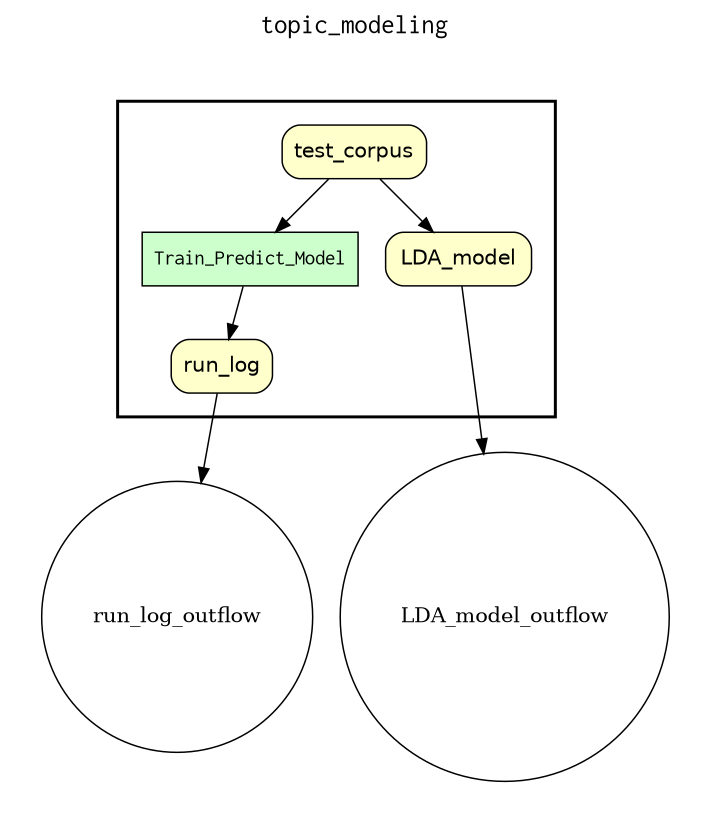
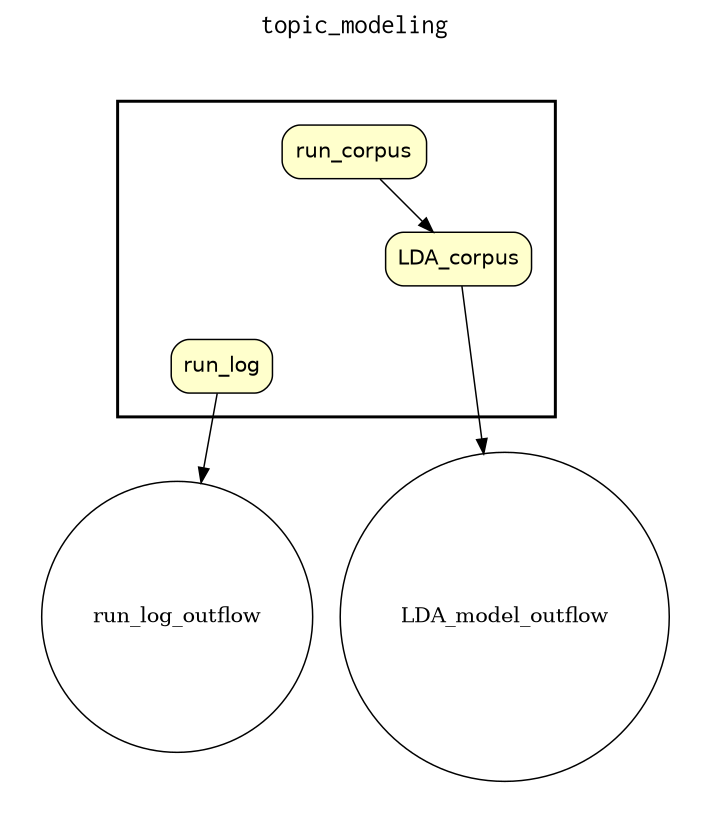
(354, 152) -> (354, 152)
(250, 259) -> none
(459, 259) -> (459, 259)
